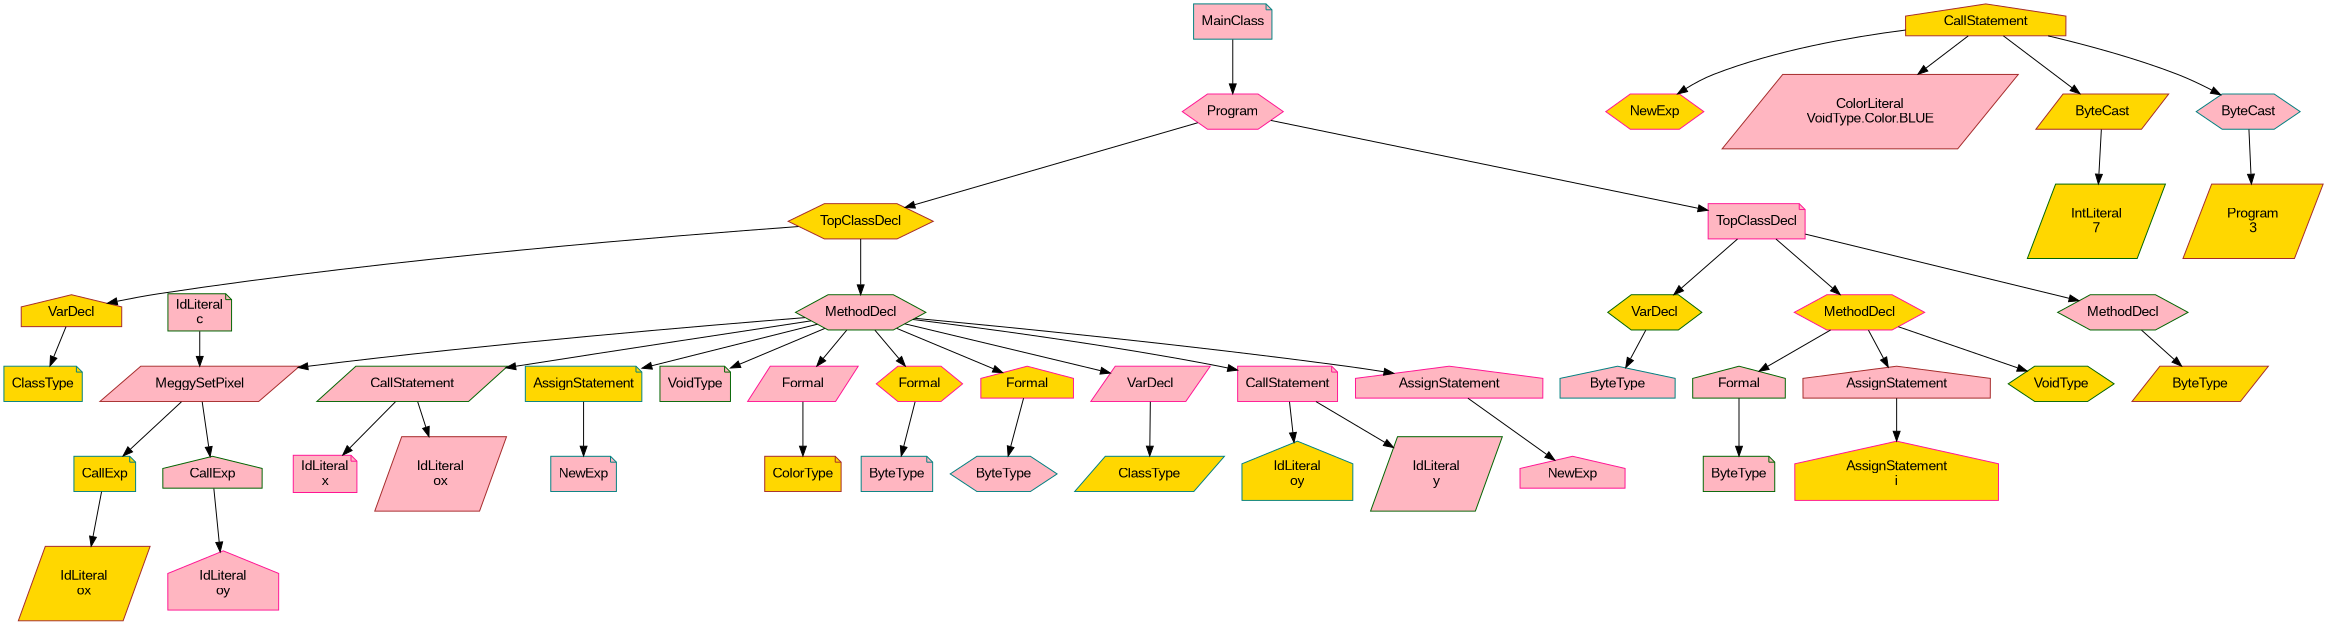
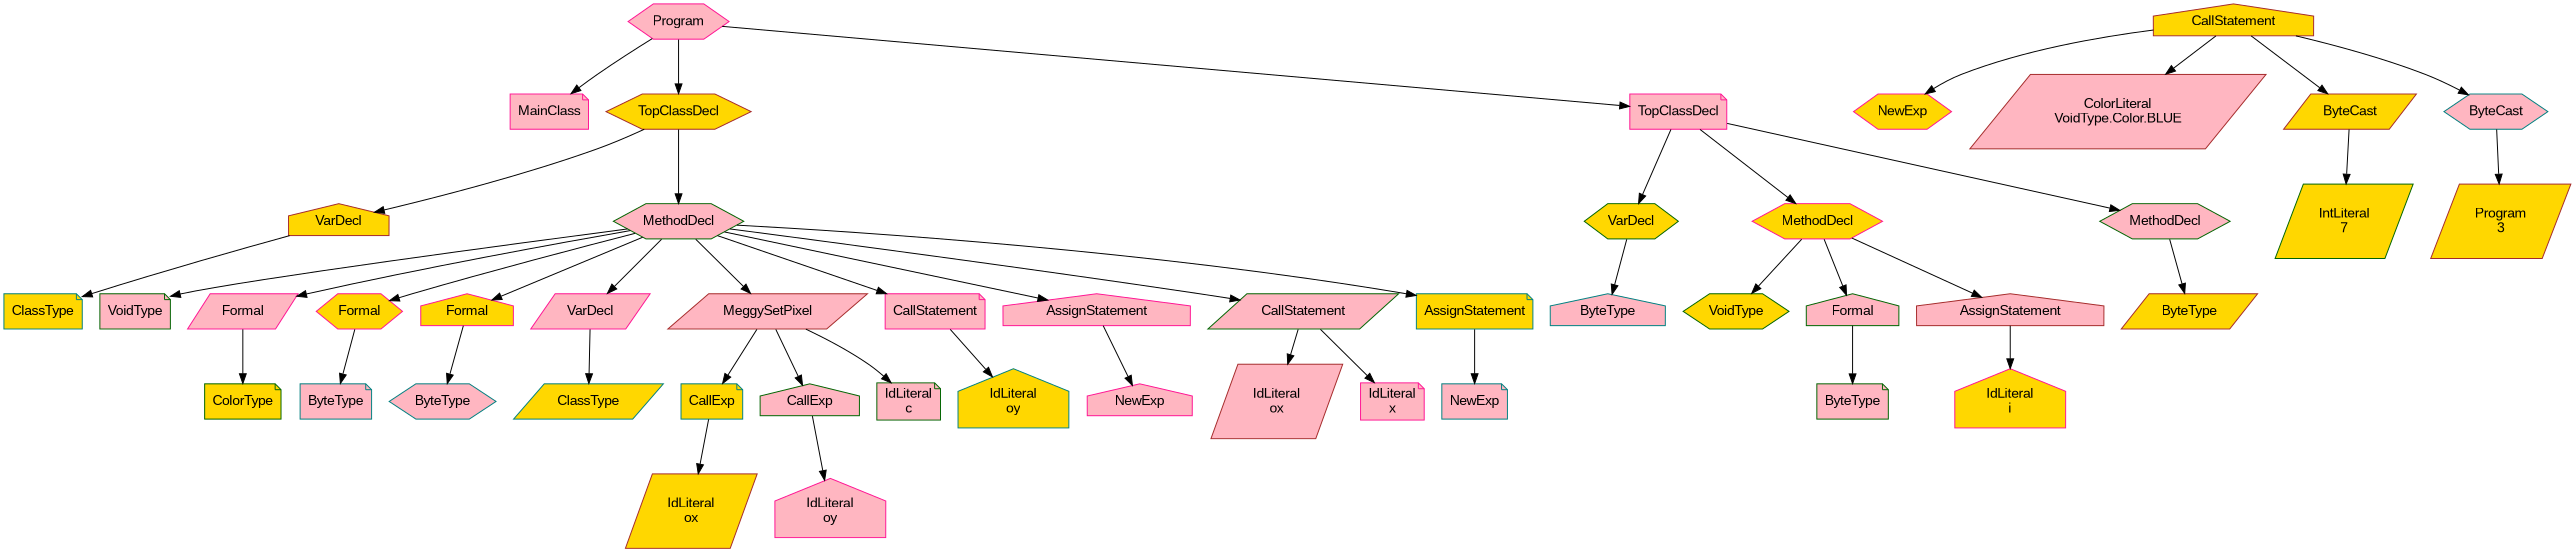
(1233, 22) -> (549, 112)
(1233, 62) -> (615, 62)
(200, 344) -> (846, 350)
(803, 474) -> (243, 401)
(1436, 474) -> none
(1897, 474) -> (2010, 401)
